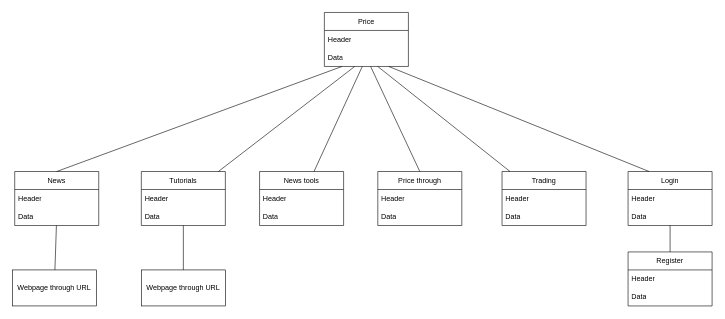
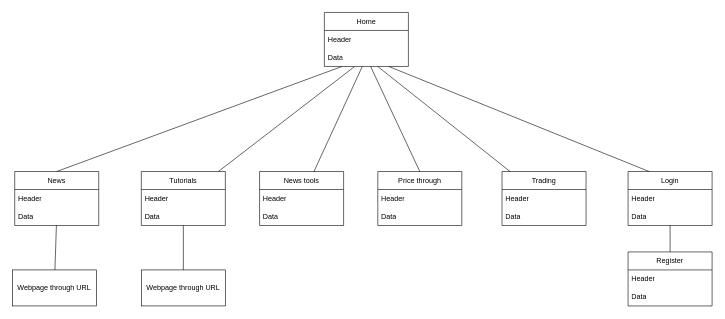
(366, 21) -> (366, 21)
